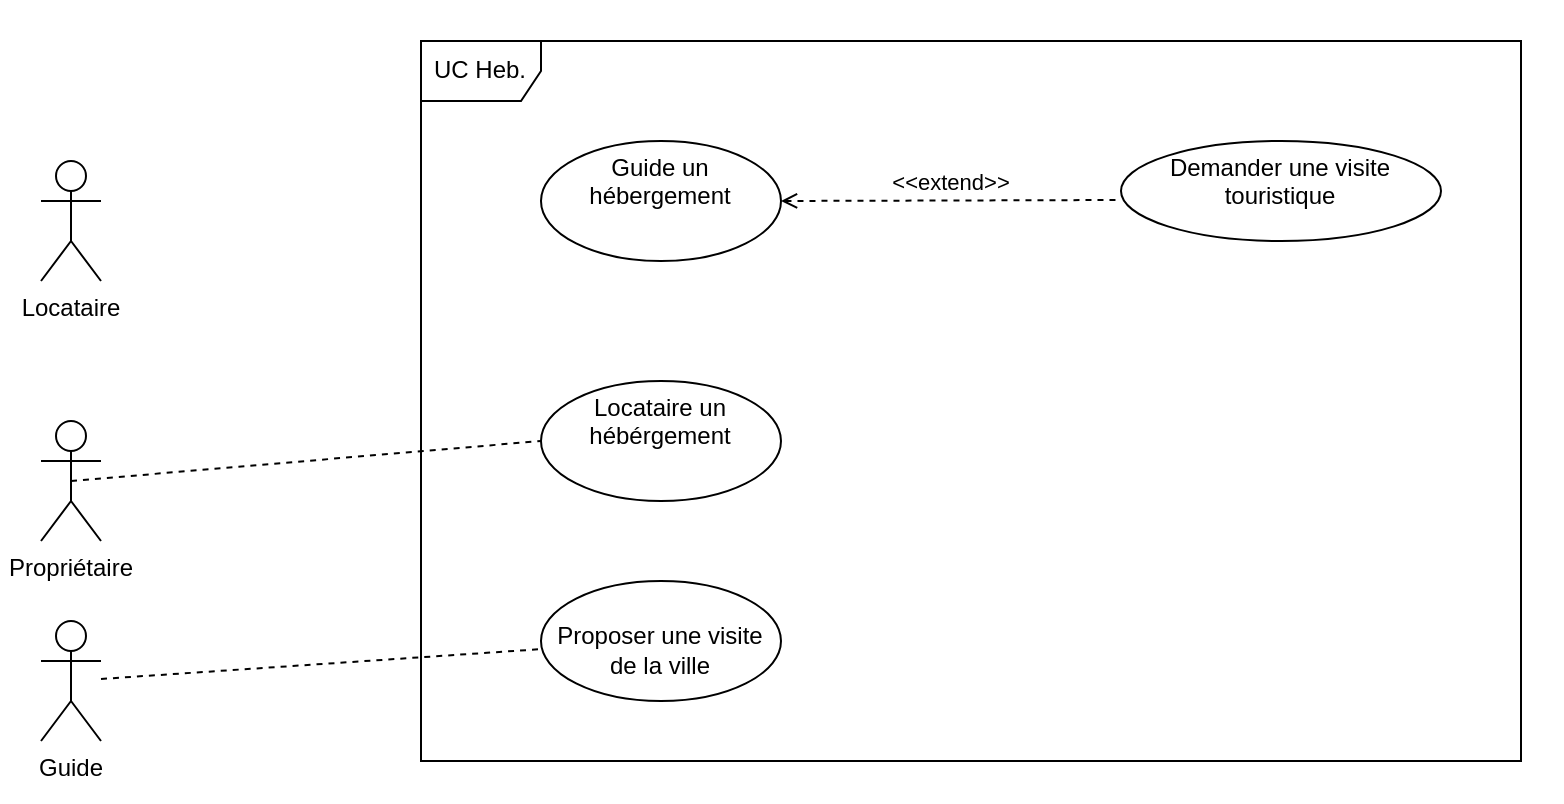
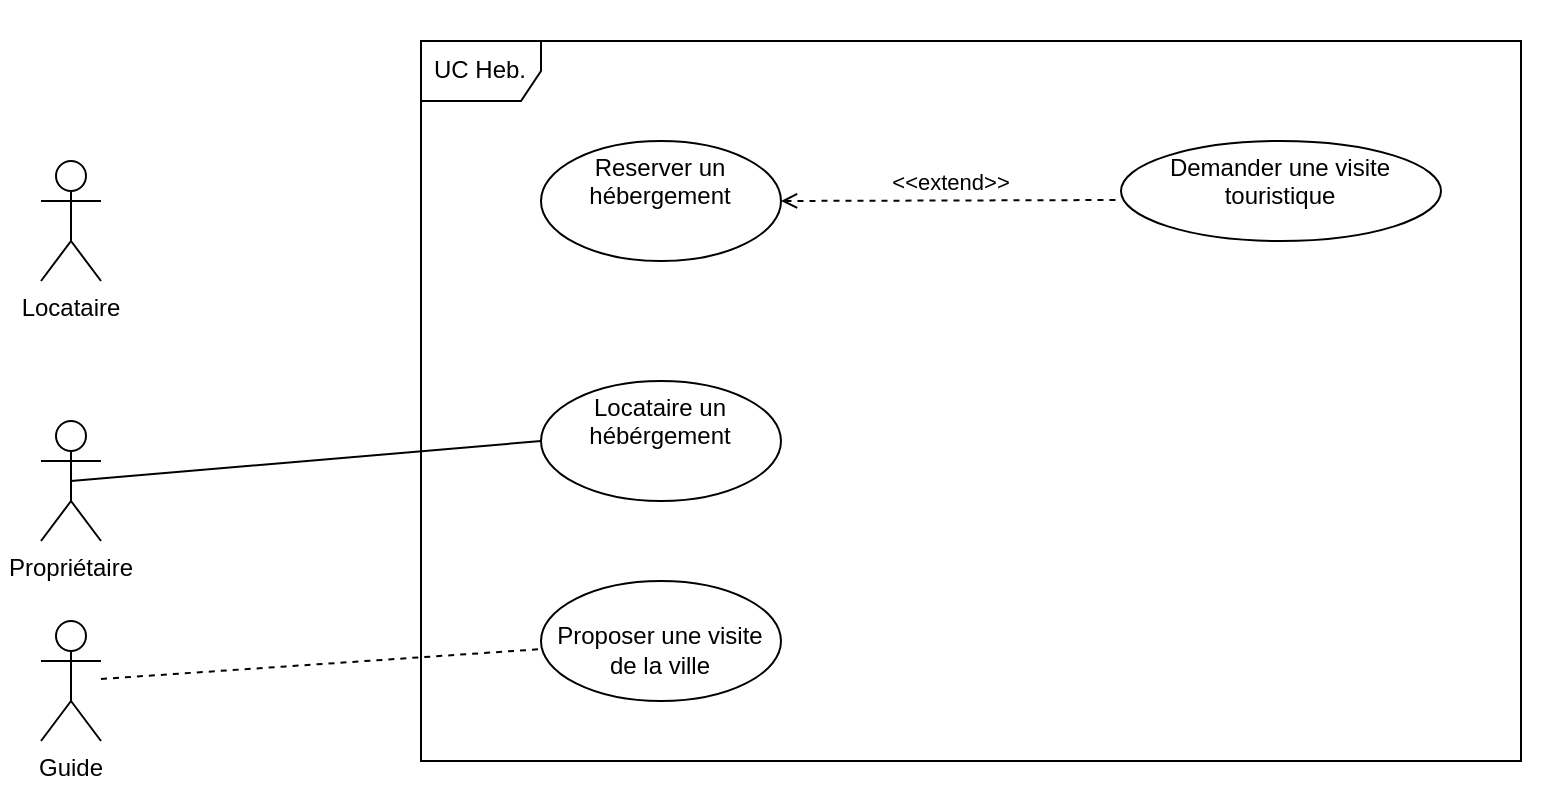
(661, 184) -> (661, 184)
(314, 460) -> (314, 460)
